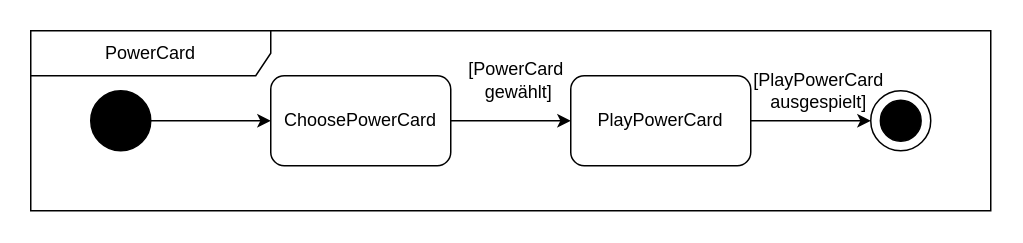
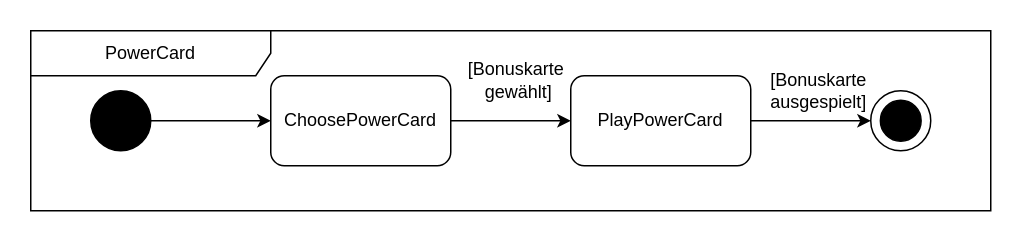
(519, 80) -> (519, 80)
(819, 91) -> (819, 91)
